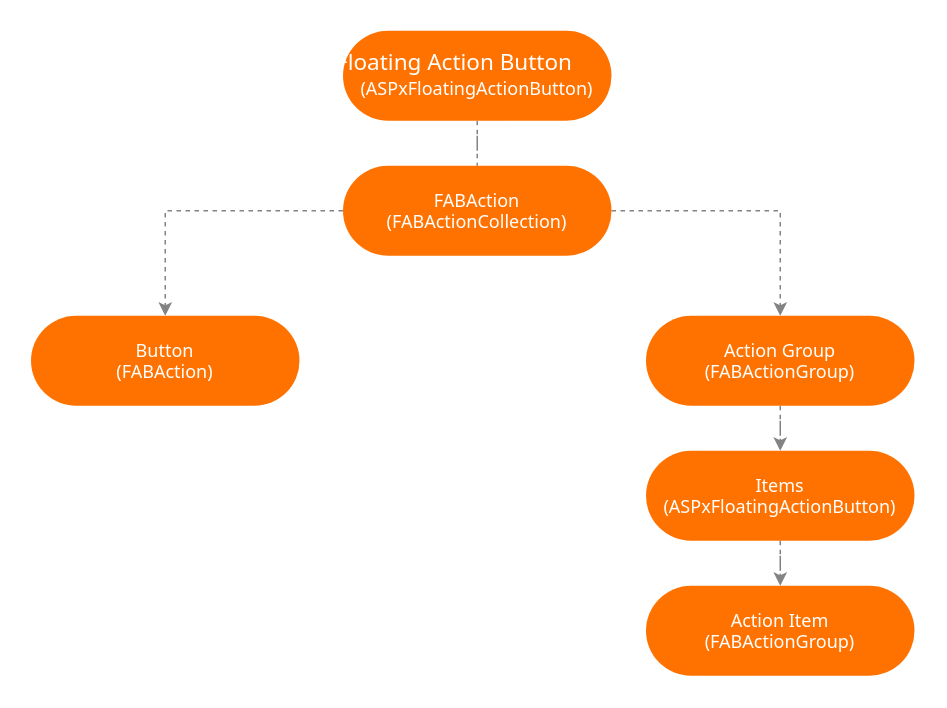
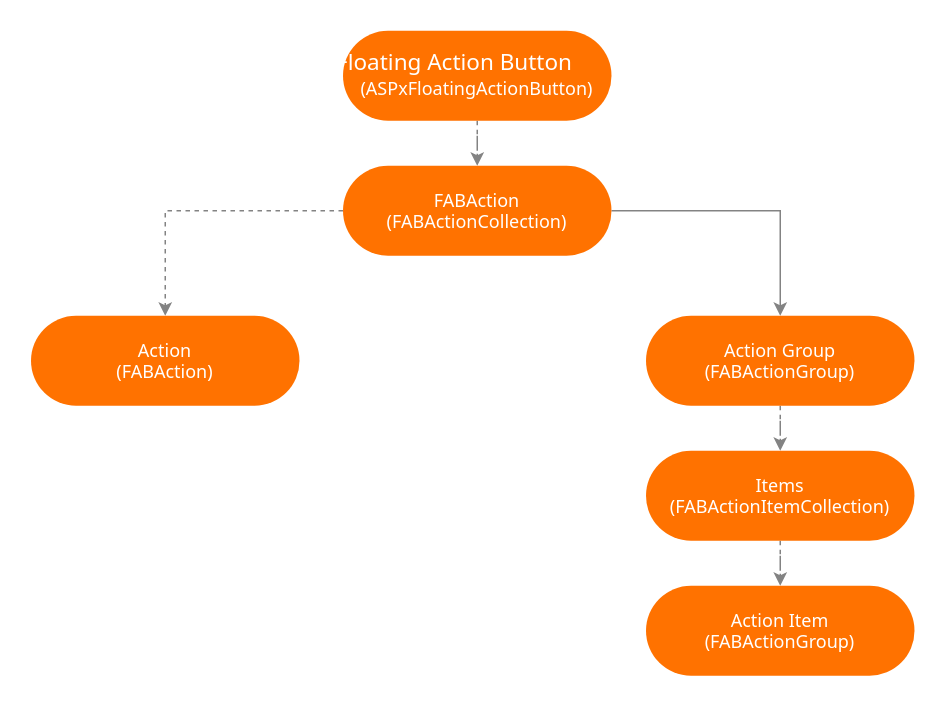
(477, 158) -> (477, 154)
(744, 211) -> (744, 211)
(164, 351) -> (164, 351)
(779, 486) -> (779, 486)
